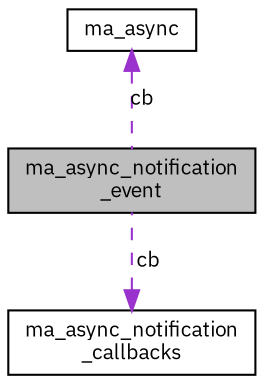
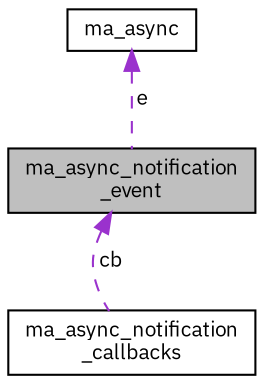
(140, 100) -> (140, 100)
(132, 251) -> (94, 272)
